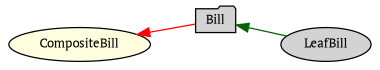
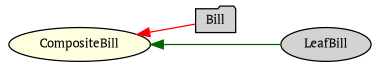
(268, 32) -> (222, 44)
